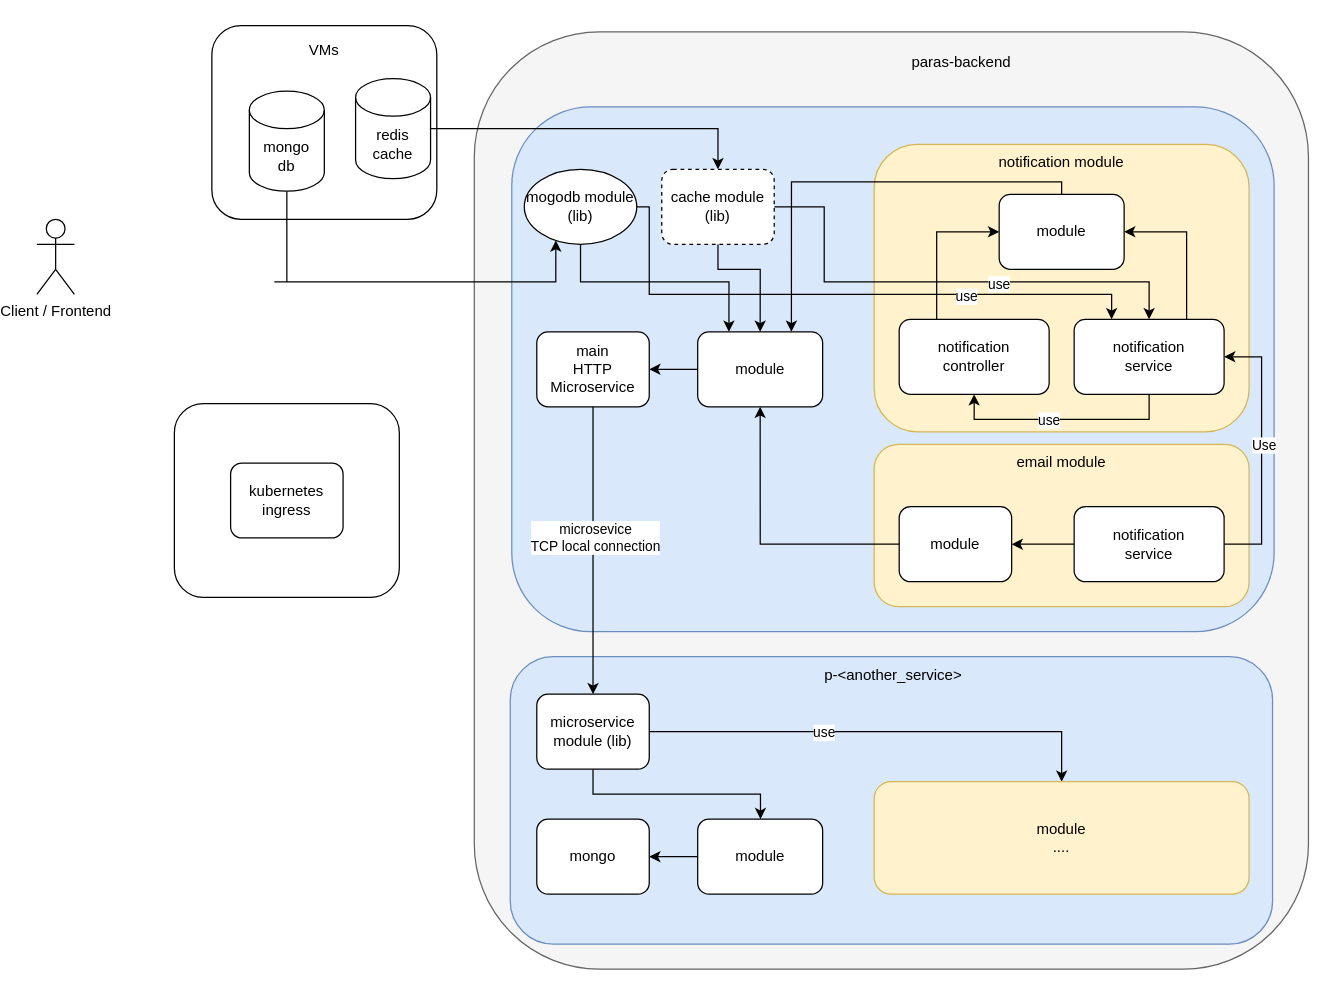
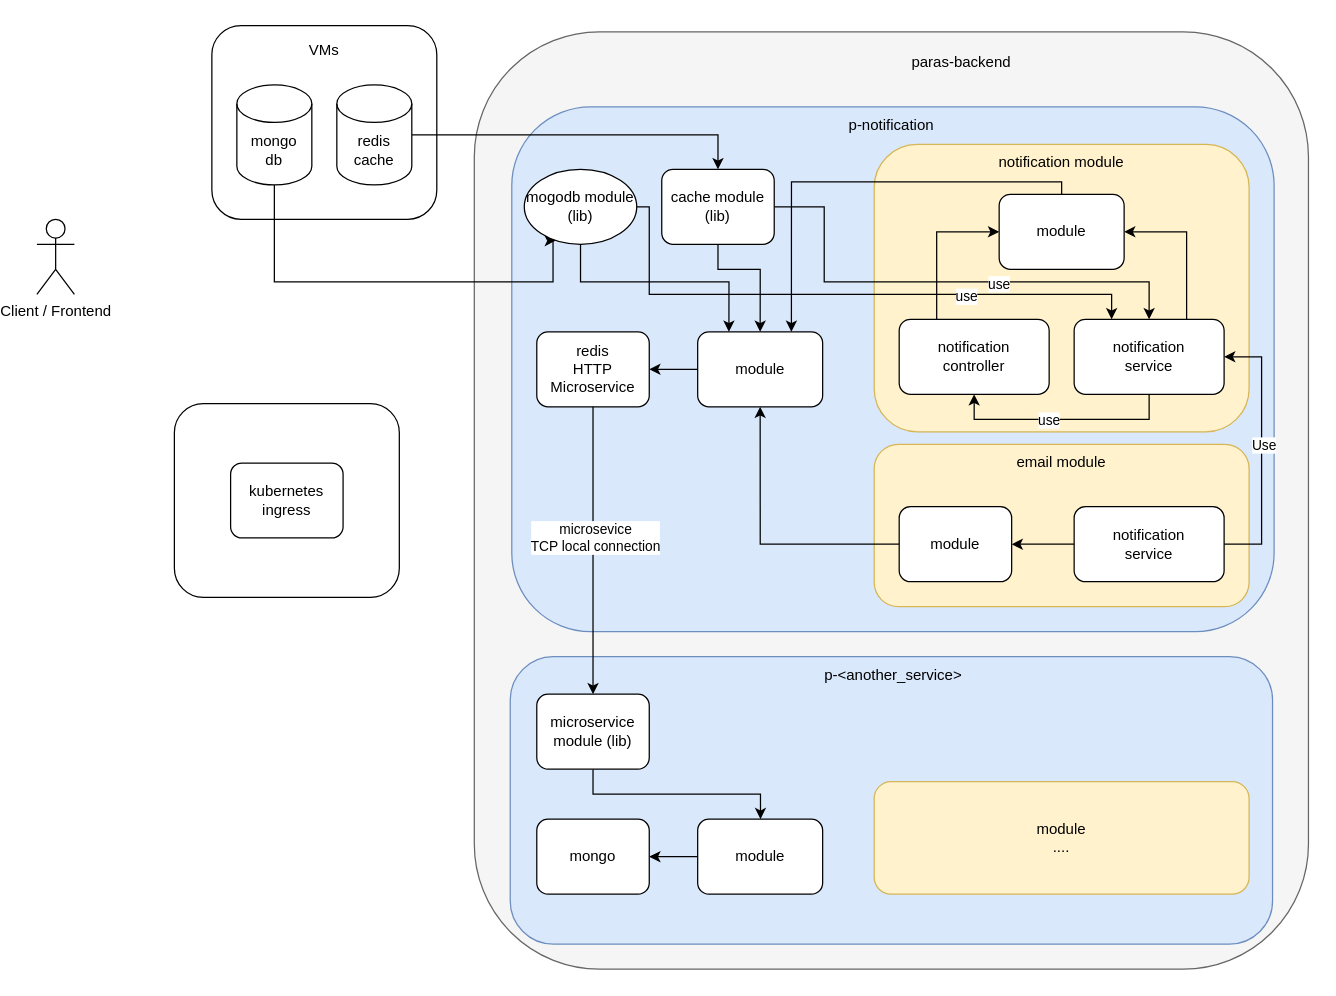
none -> (892, 126)
(393, 129) -> (374, 135)
(287, 141) -> (274, 135)
(718, 207) -> (718, 207)
(593, 369) -> (593, 369)
(877, 732) -> none
